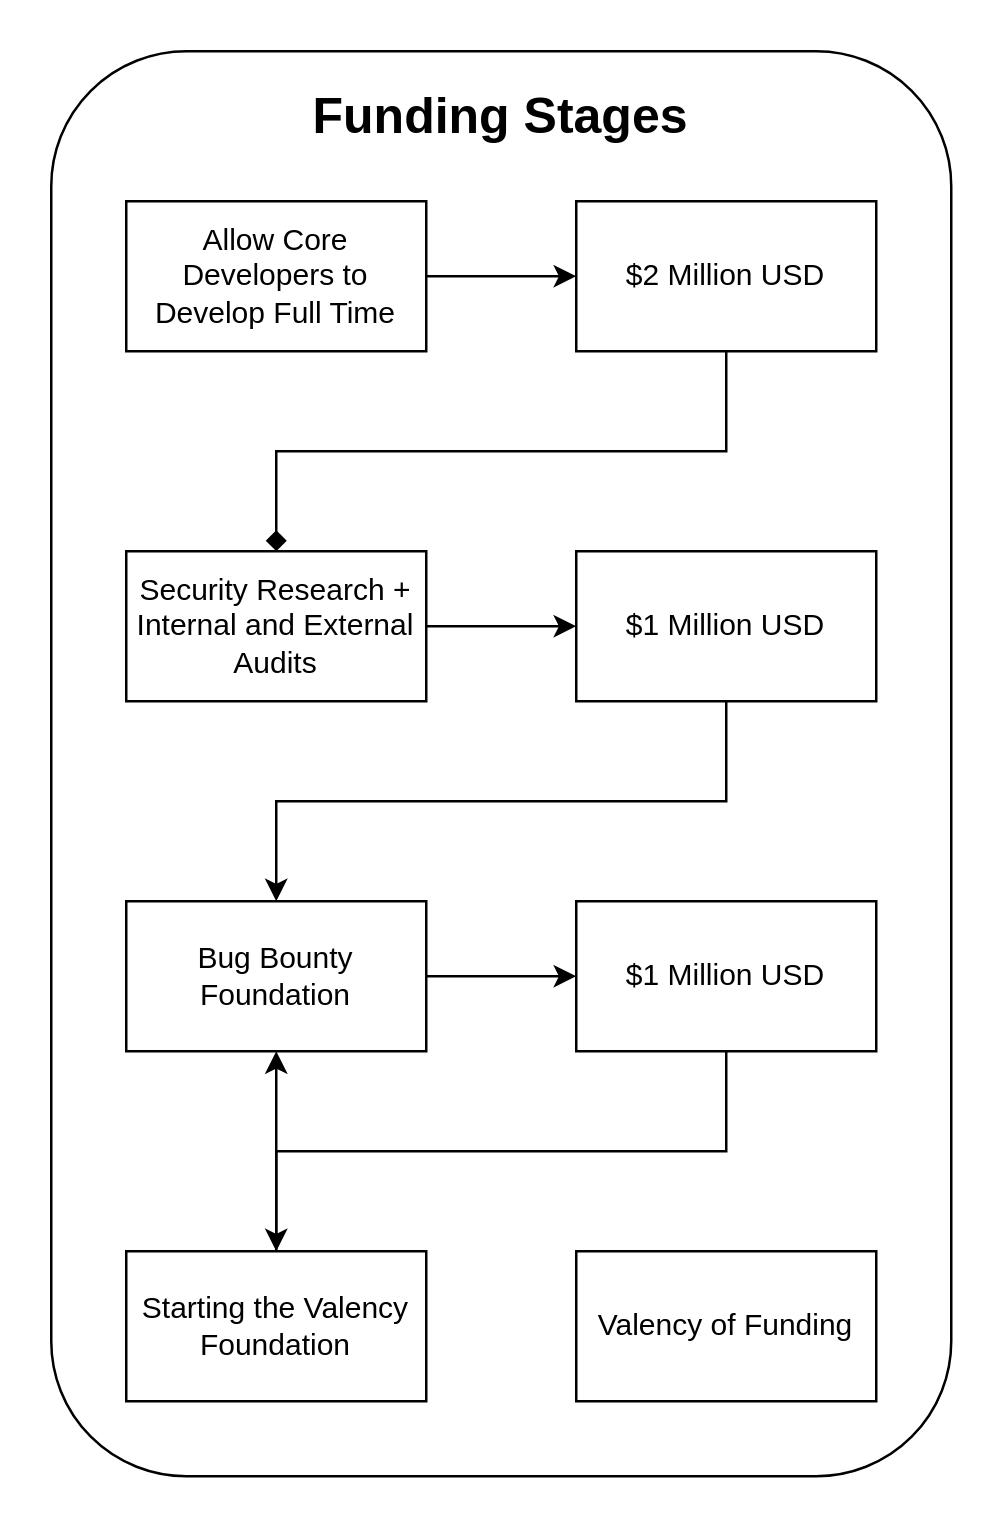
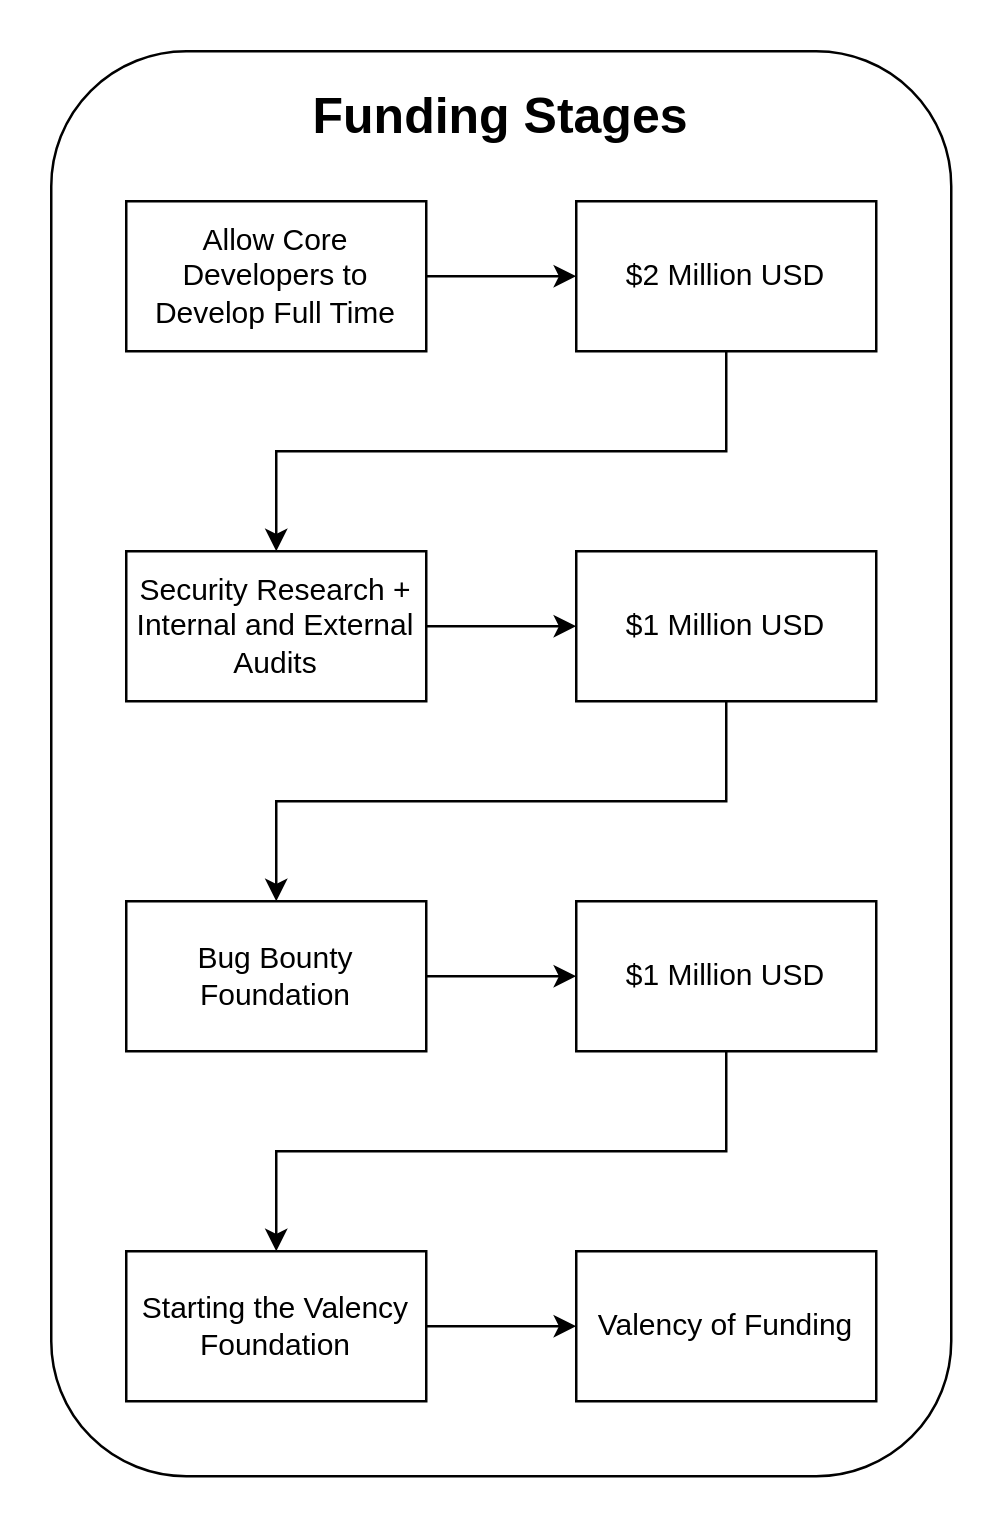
(276, 531) -> (276, 532)
(276, 1107) -> (493, 1326)
